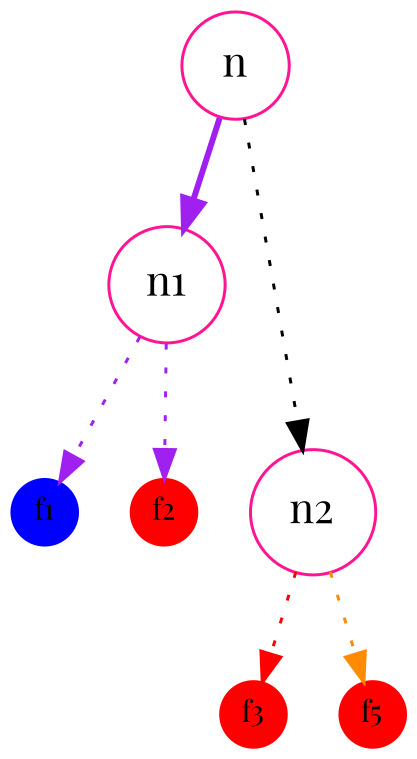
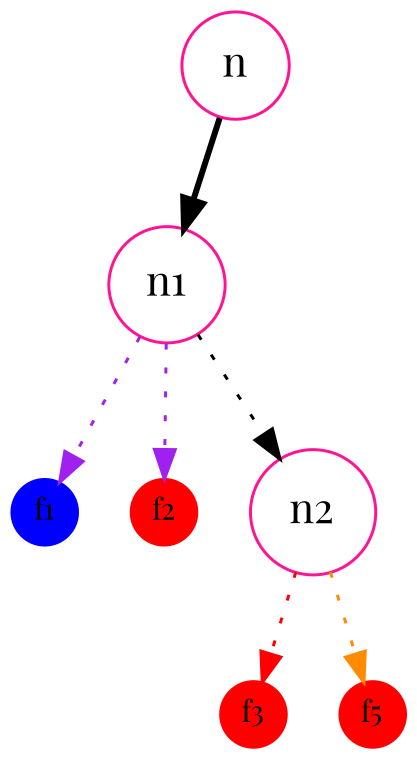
(206, 159) -> (206, 159)
(271, 270) -> (231, 384)
